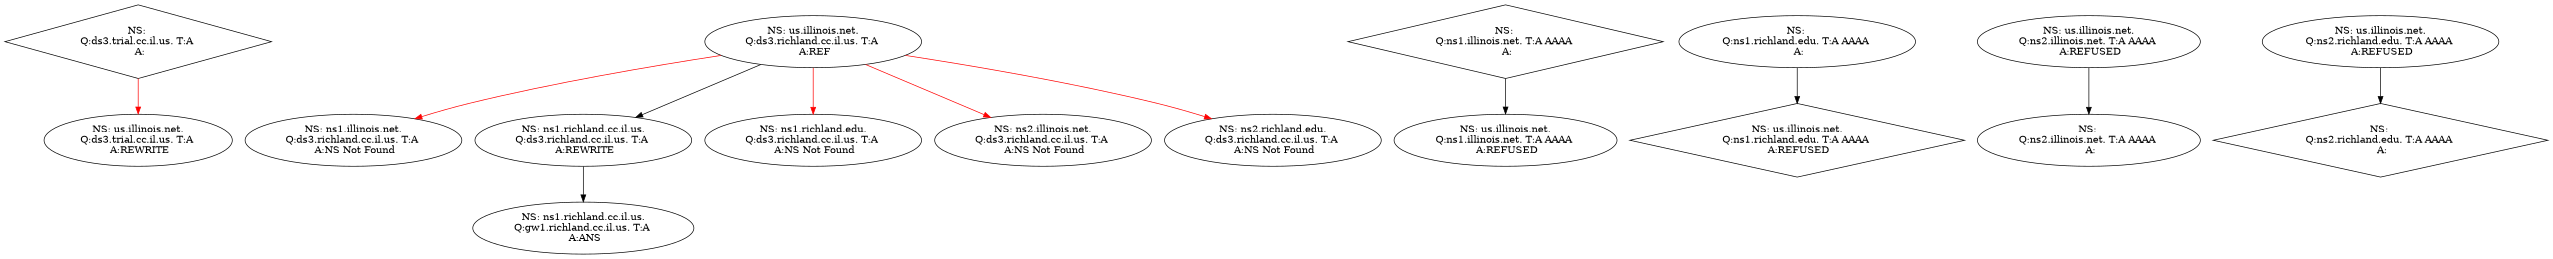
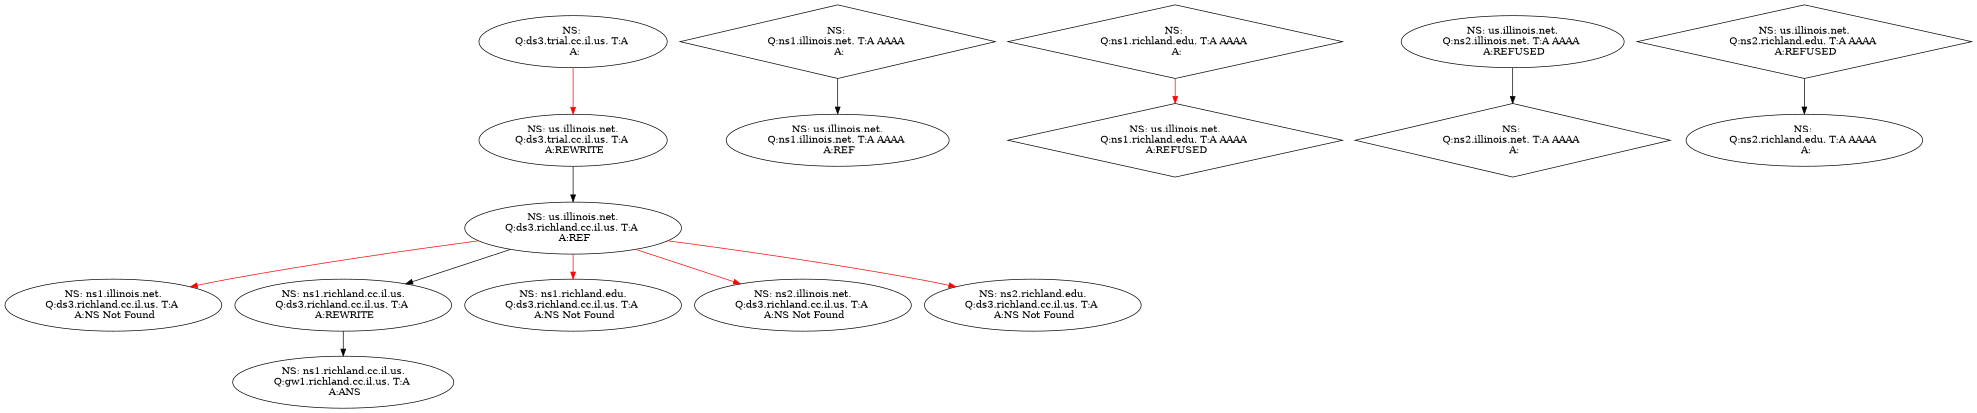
(138, 42) -> (573, 42)
(1797, 42) -> (1175, 42)
(2381, 42) -> (1804, 42)
(1797, 82) -> (1175, 87)
(1506, 140) -> (838, 140)
(2089, 140) -> (1513, 140)
(2381, 140) -> (1804, 140)
none -> (573, 181)
